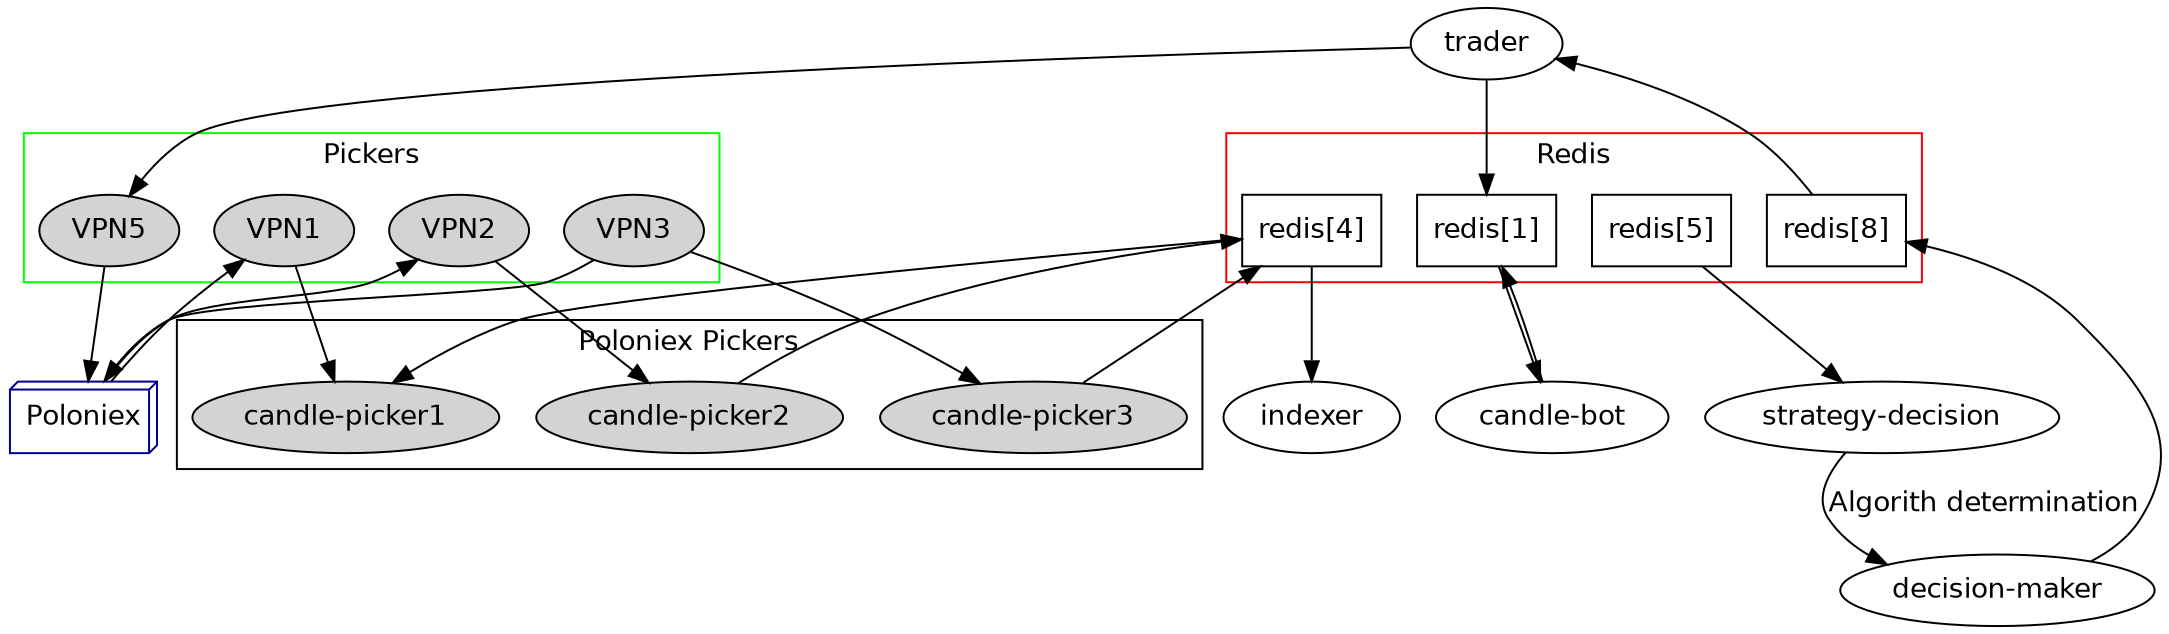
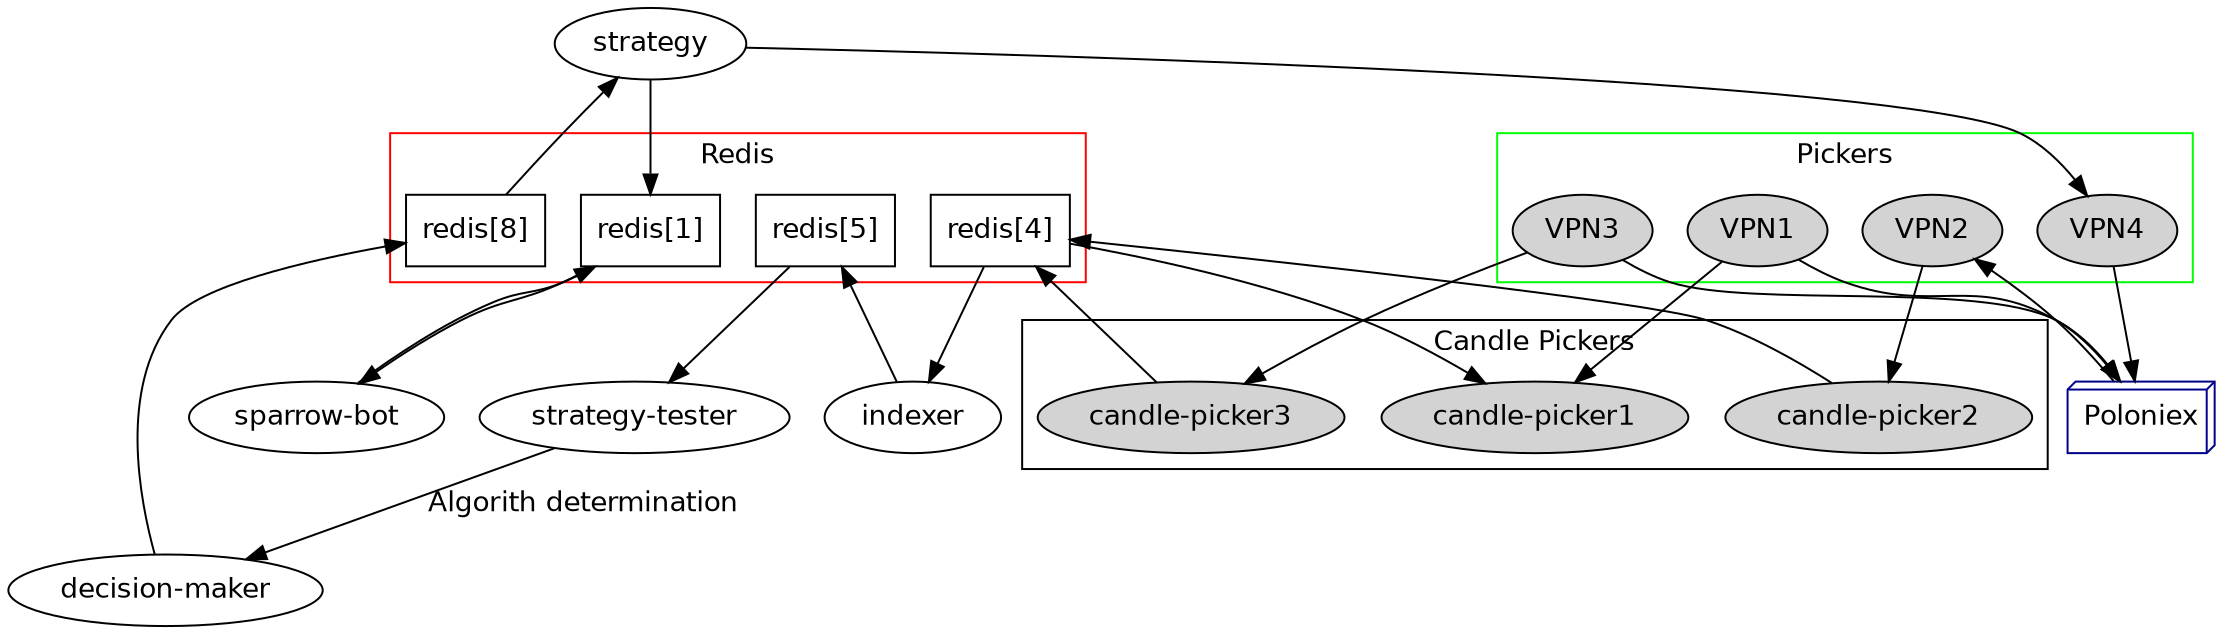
(1487, 44) -> (650, 44)
(109, 231) -> (2107, 231)
(196, 296) -> (1960, 296)
none -> (874, 333)
(690, 343) -> (1535, 343)
(1552, 417) -> (317, 417)
(1882, 417) -> (635, 417)
